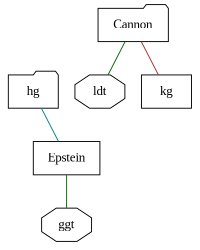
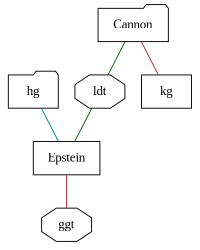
none -> (83, 125)
(67, 192) -> (67, 192)
